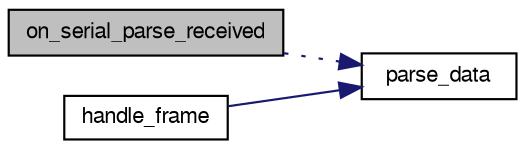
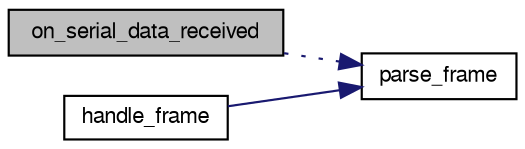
(146, 33) -> (146, 33)
(439, 76) -> (439, 76)
